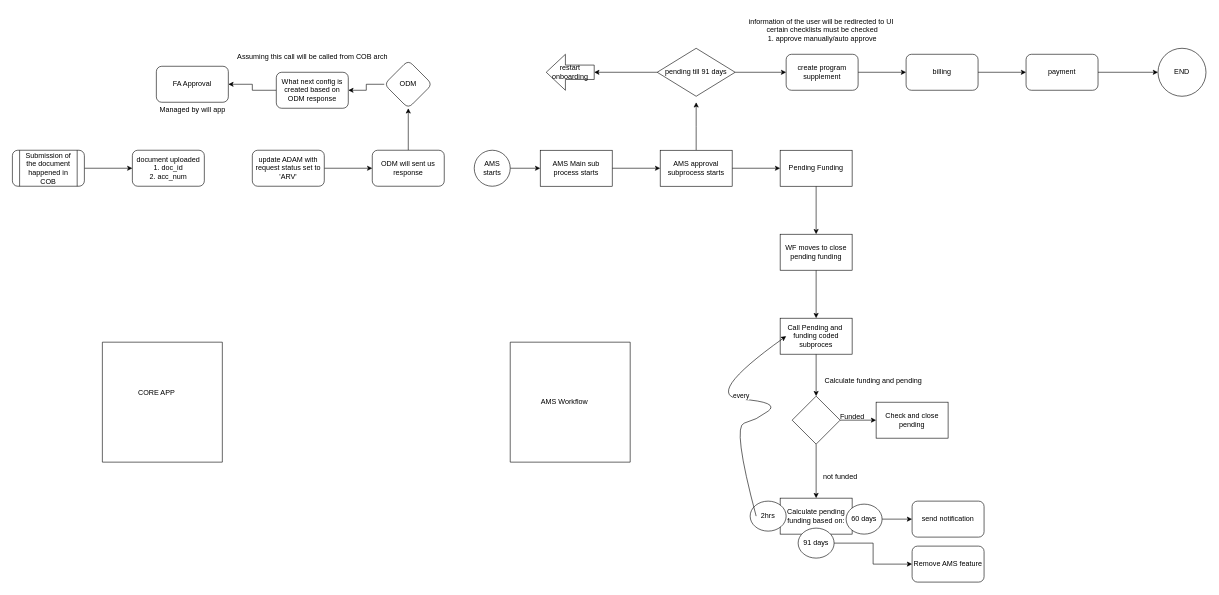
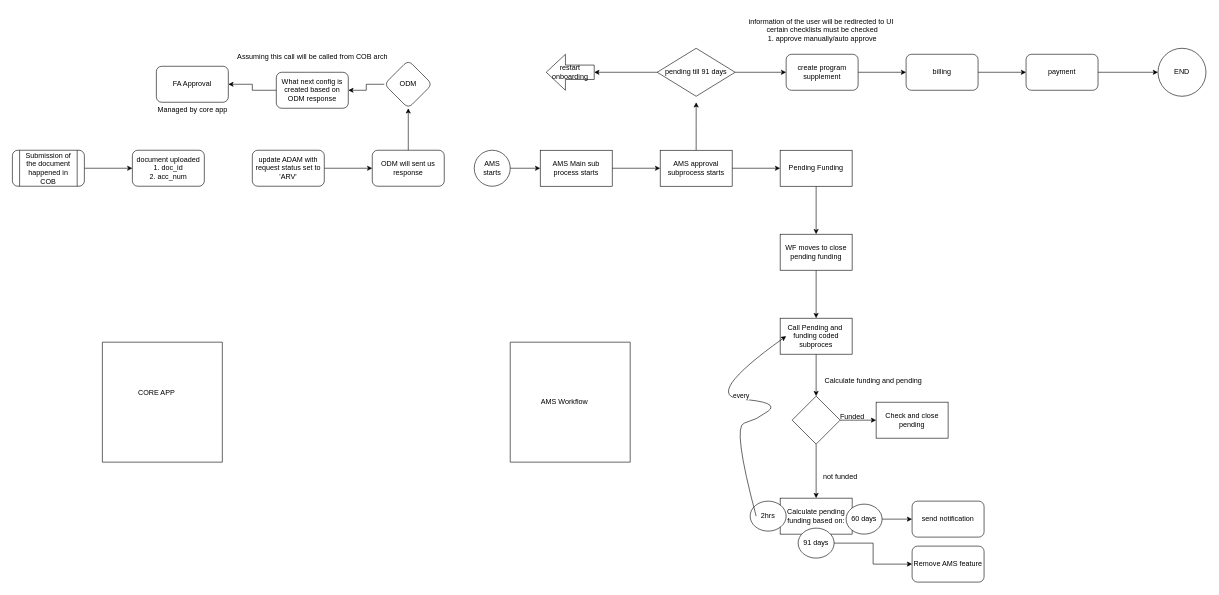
(193, 110) -> (193, 110)
